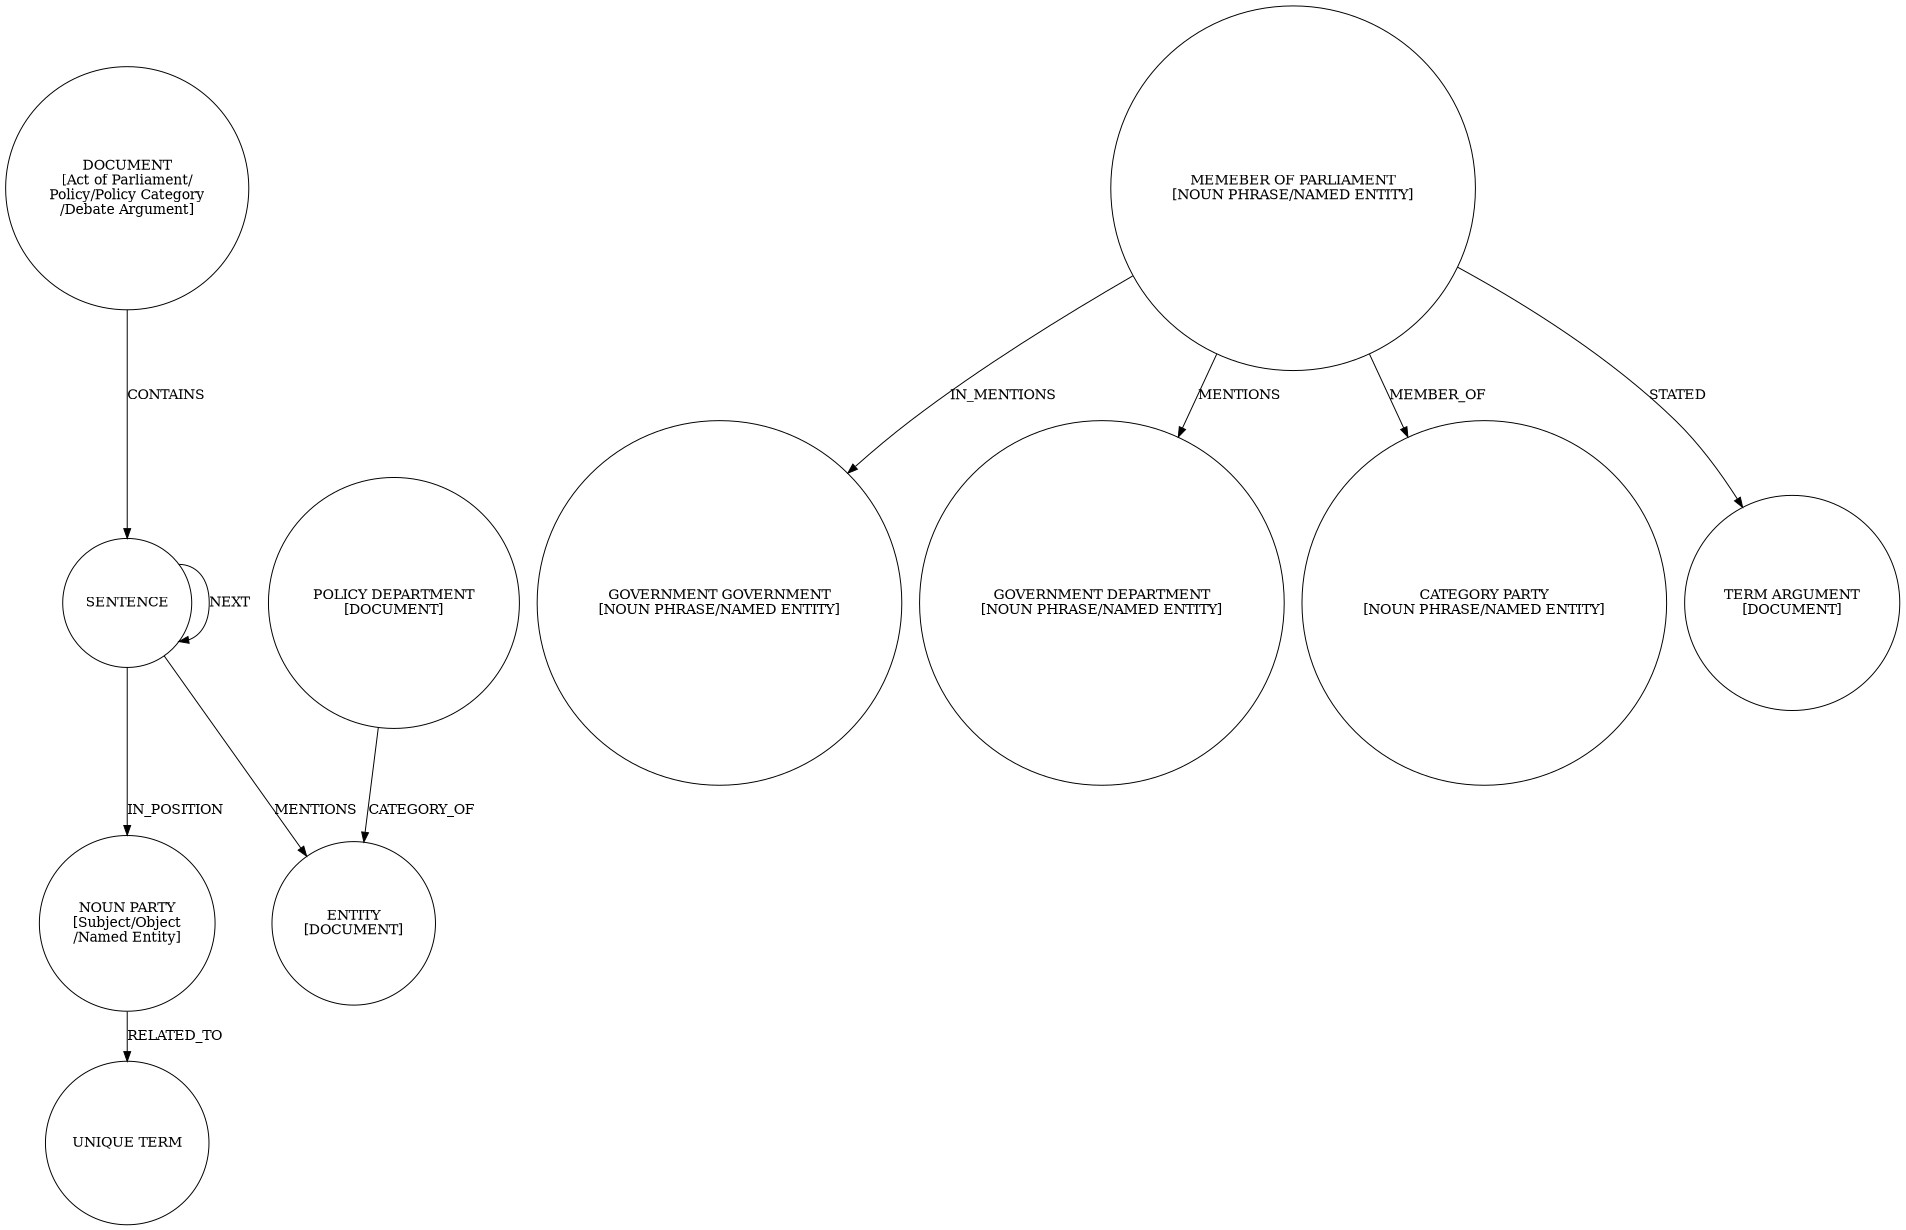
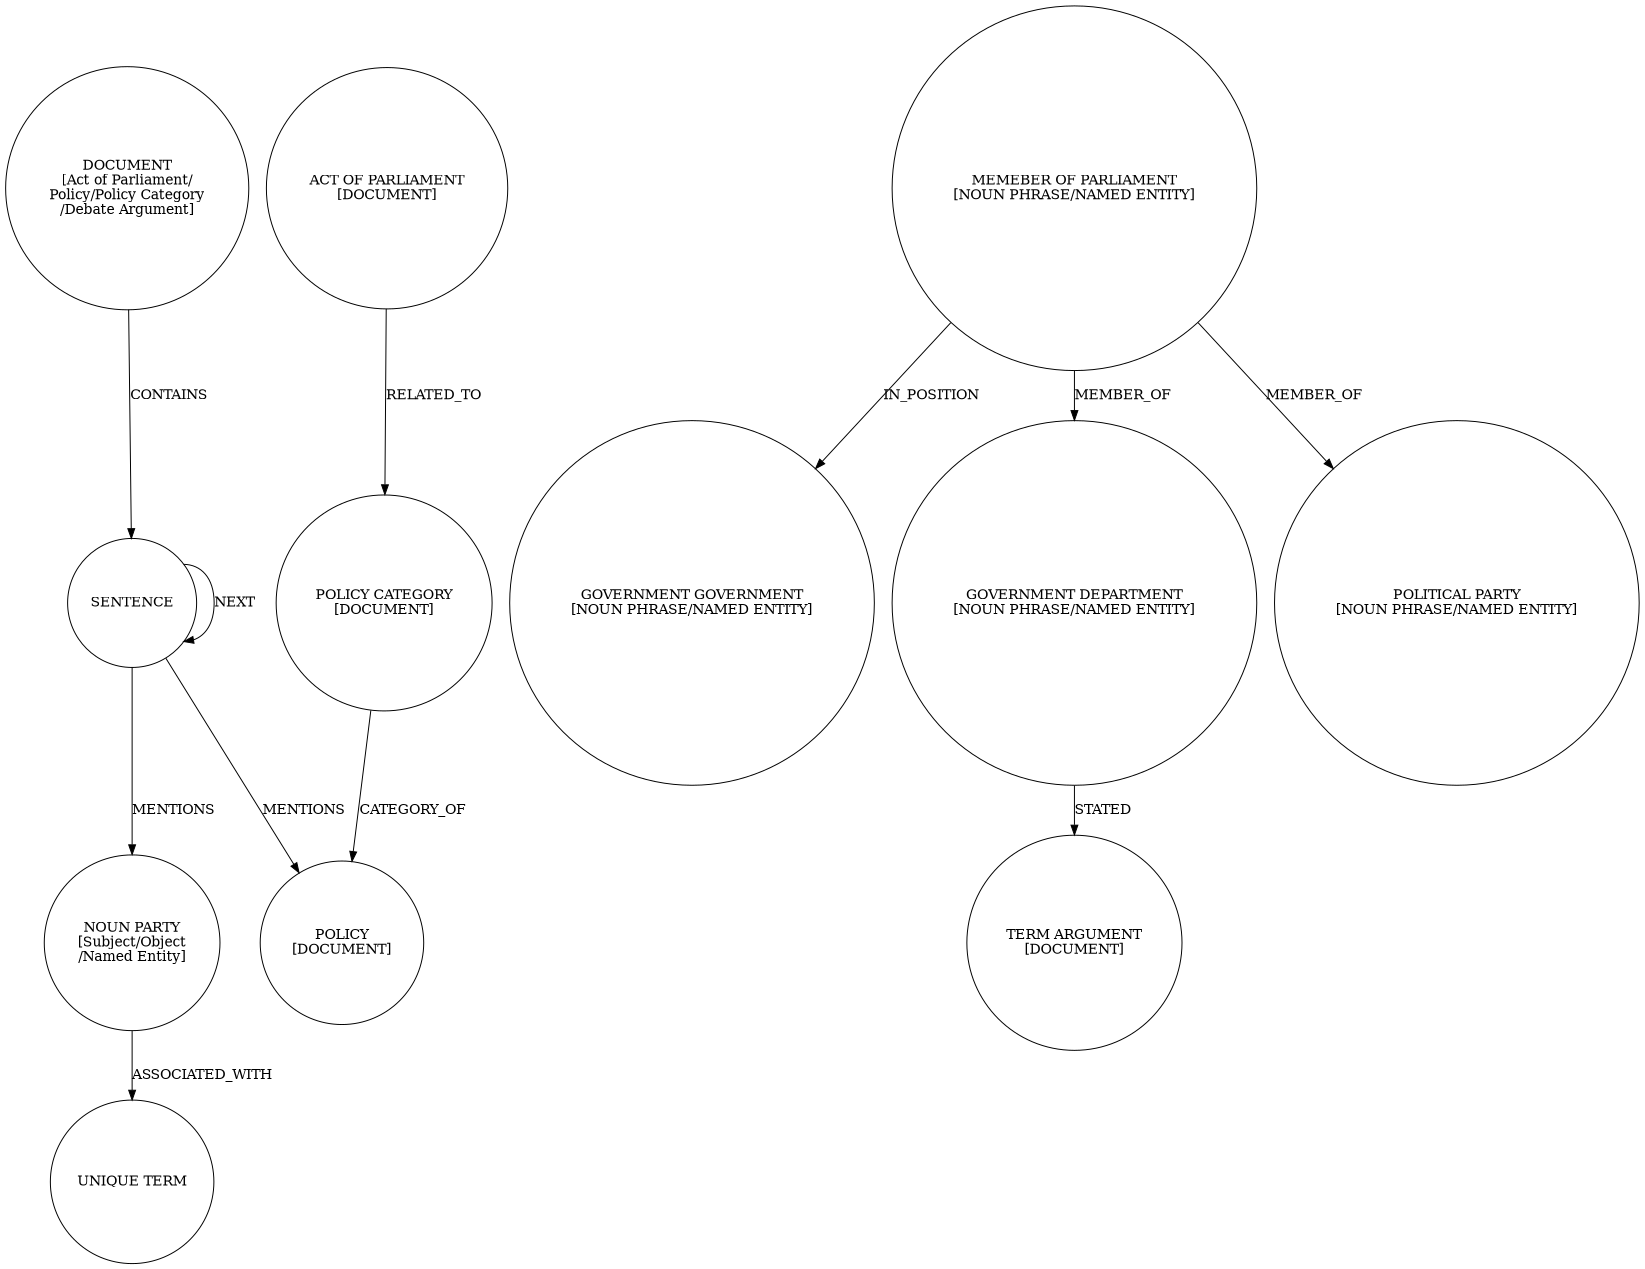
none -> (387, 188)
(1612, 366) -> (1074, 805)
(1003, 396) -> (931, 396)
(1240, 396) -> (1123, 396)
(394, 603) -> (384, 603)
(1484, 603) -> (1457, 603)
(175, 810) -> (174, 810)
(354, 923) -> (342, 943)
(175, 1036) -> (202, 1075)
